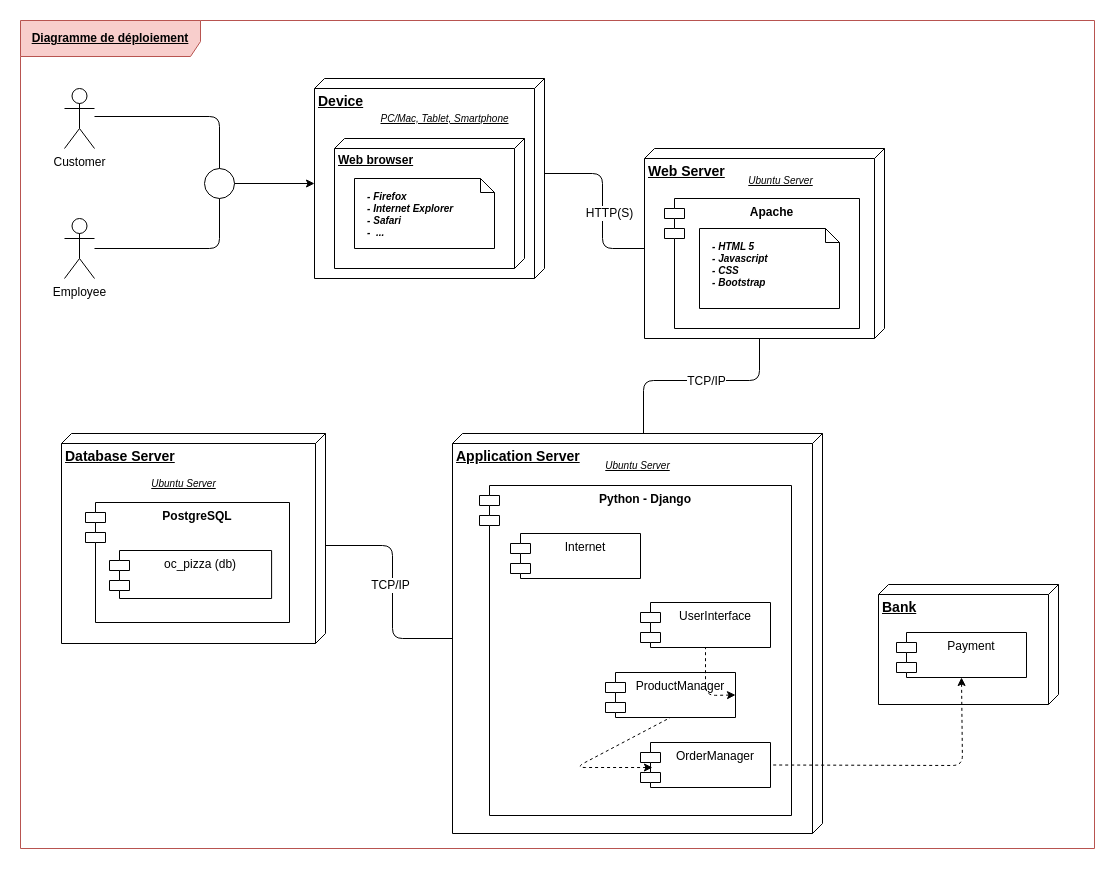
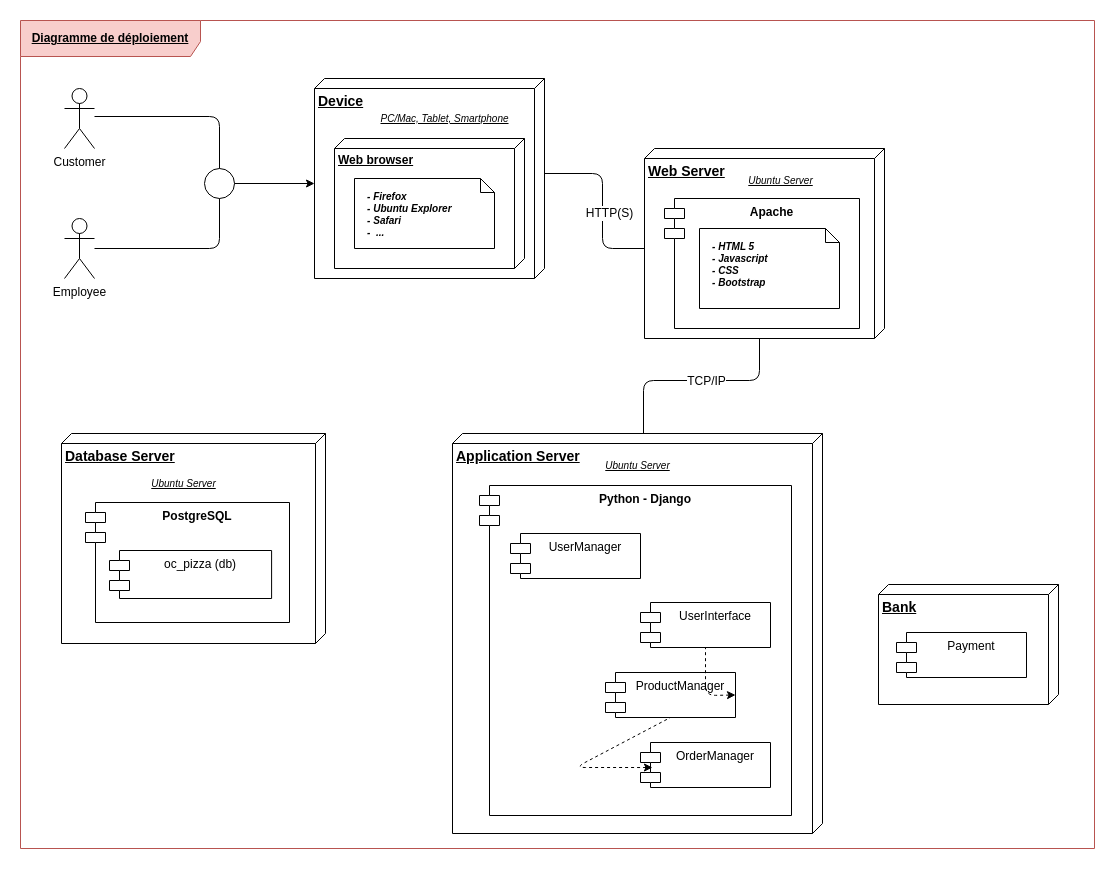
(406, 204) -> (400, 204)
(585, 547) -> (585, 547)
(393, 587) -> none
(903, 765) -> none
